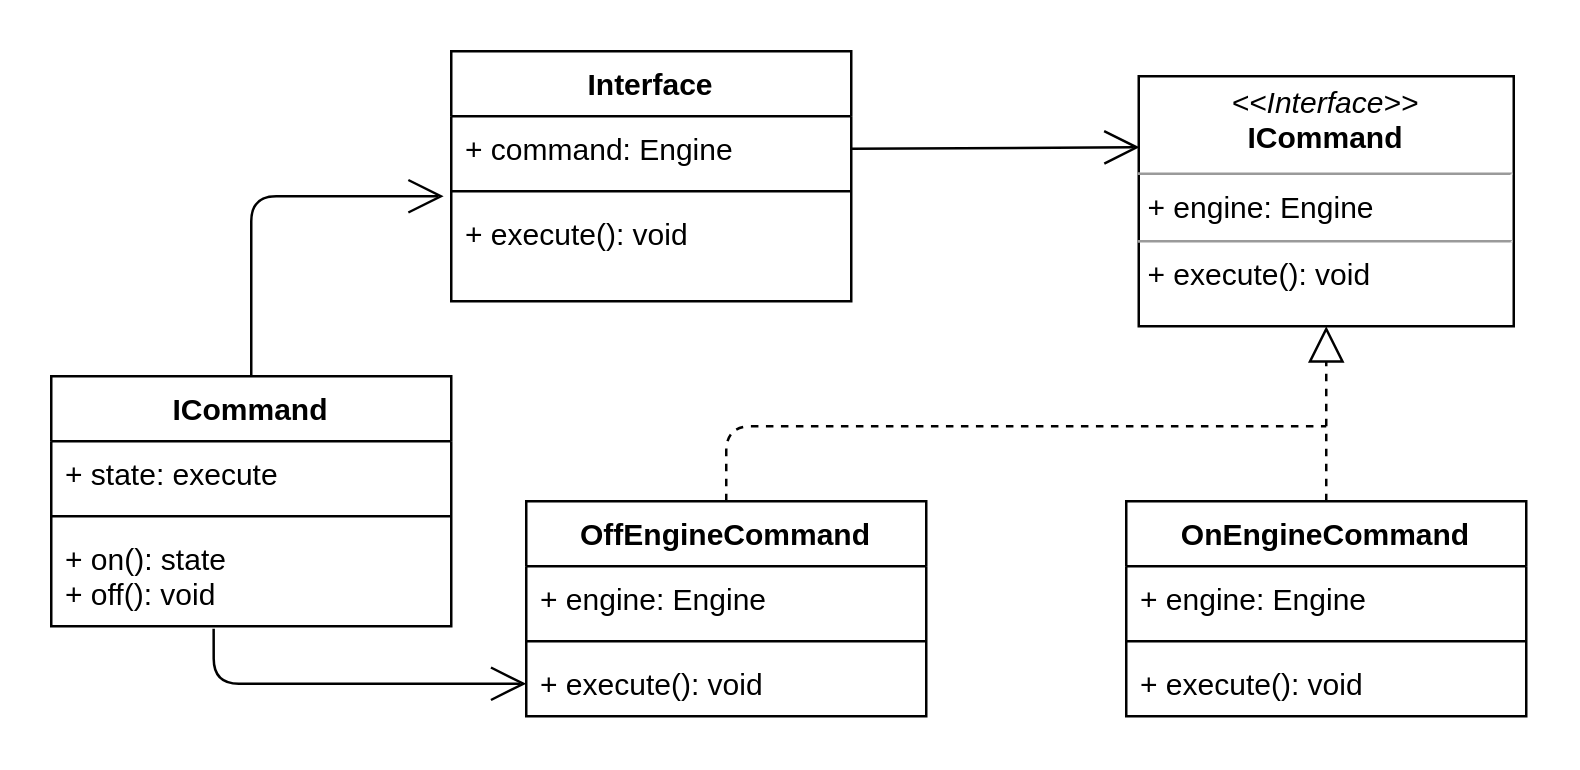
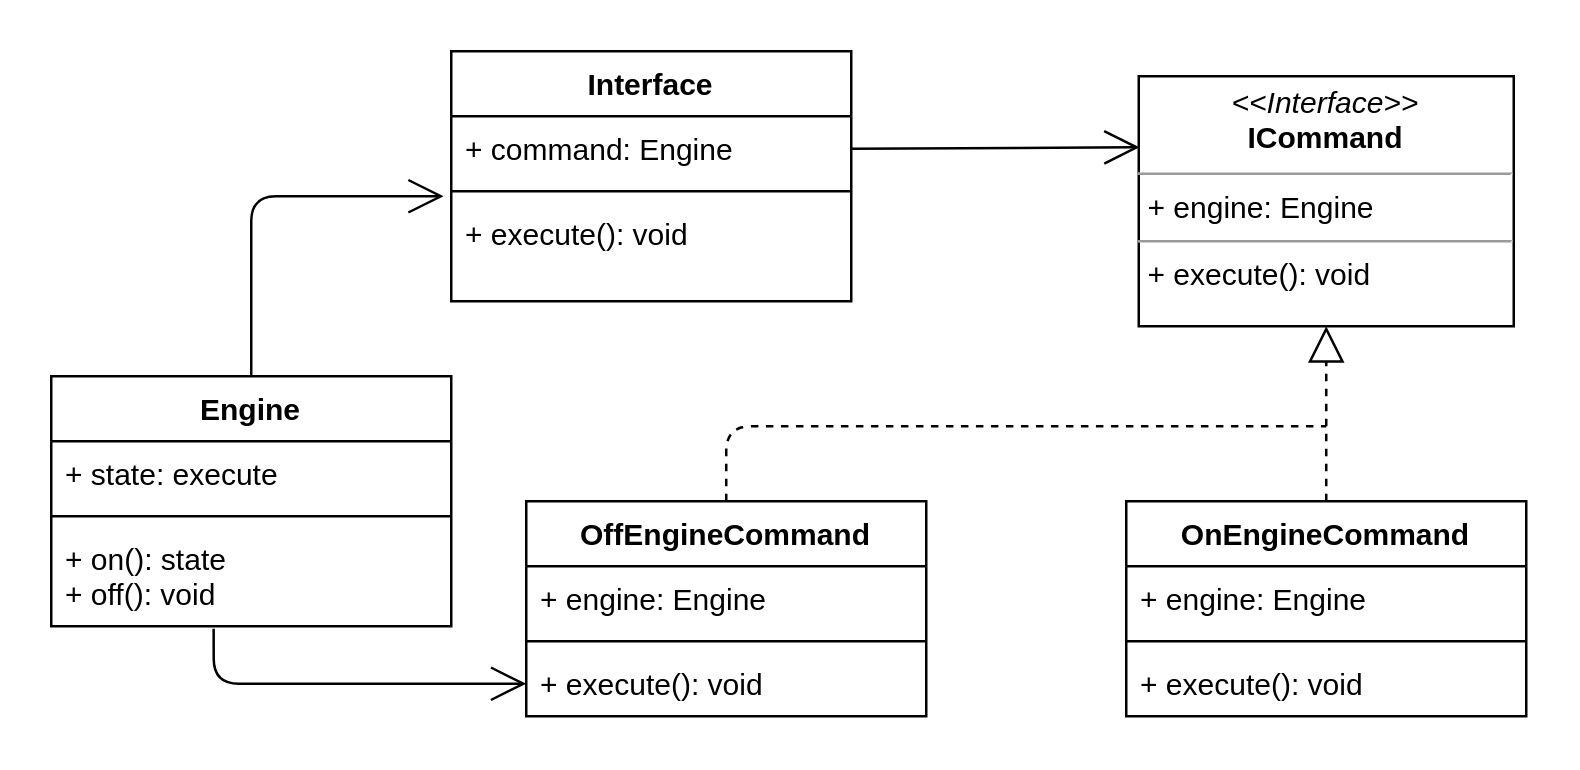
(250, 410) -> (250, 410)
